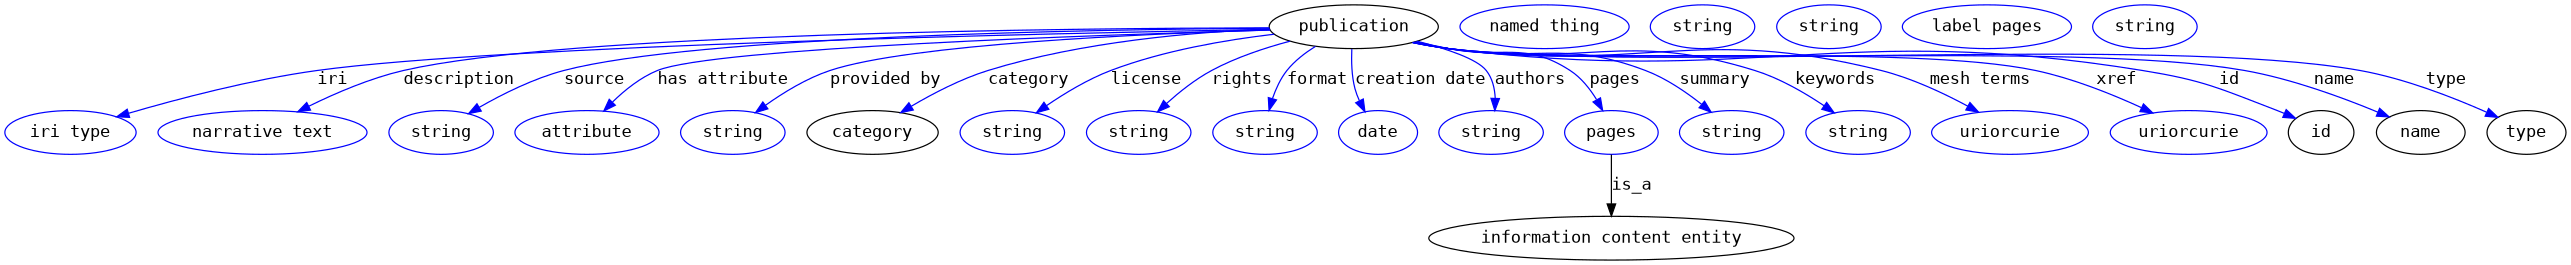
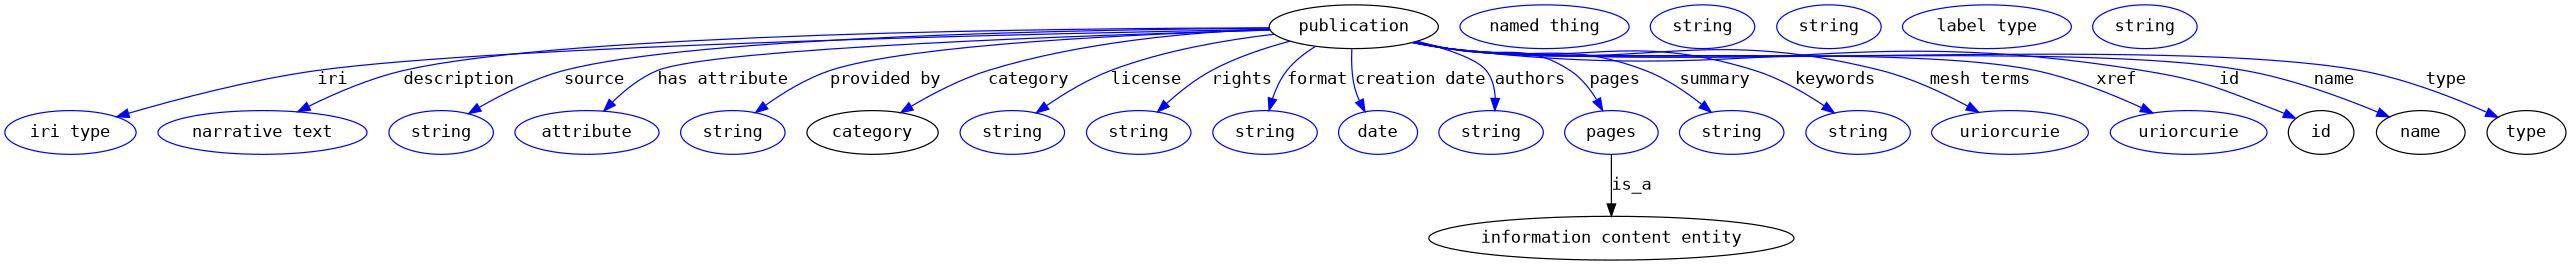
(1987, 27) -> (1987, 27)
